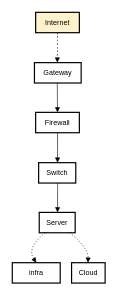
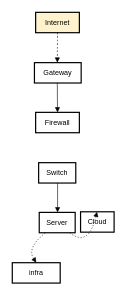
(58, 145) -> none
(89, 273) -> (98, 222)
